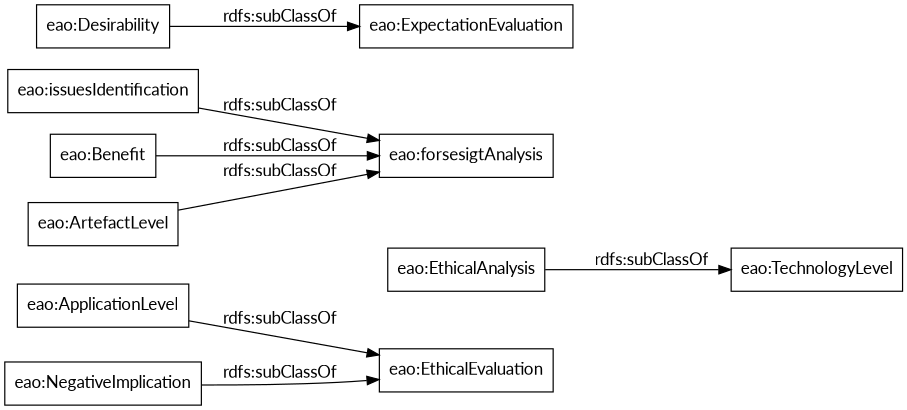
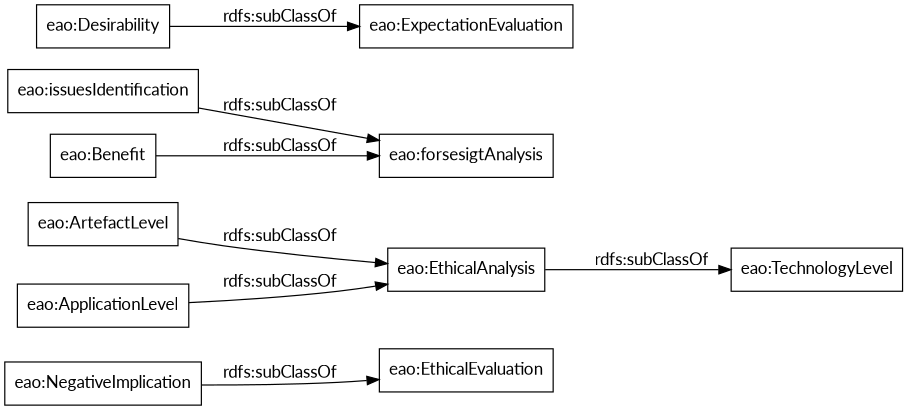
(273, 192) -> (277, 253)
(278, 337) -> (282, 297)
